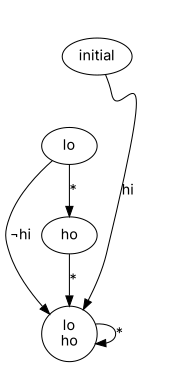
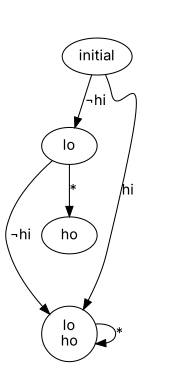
none -> (85, 96)
(69, 275) -> none
